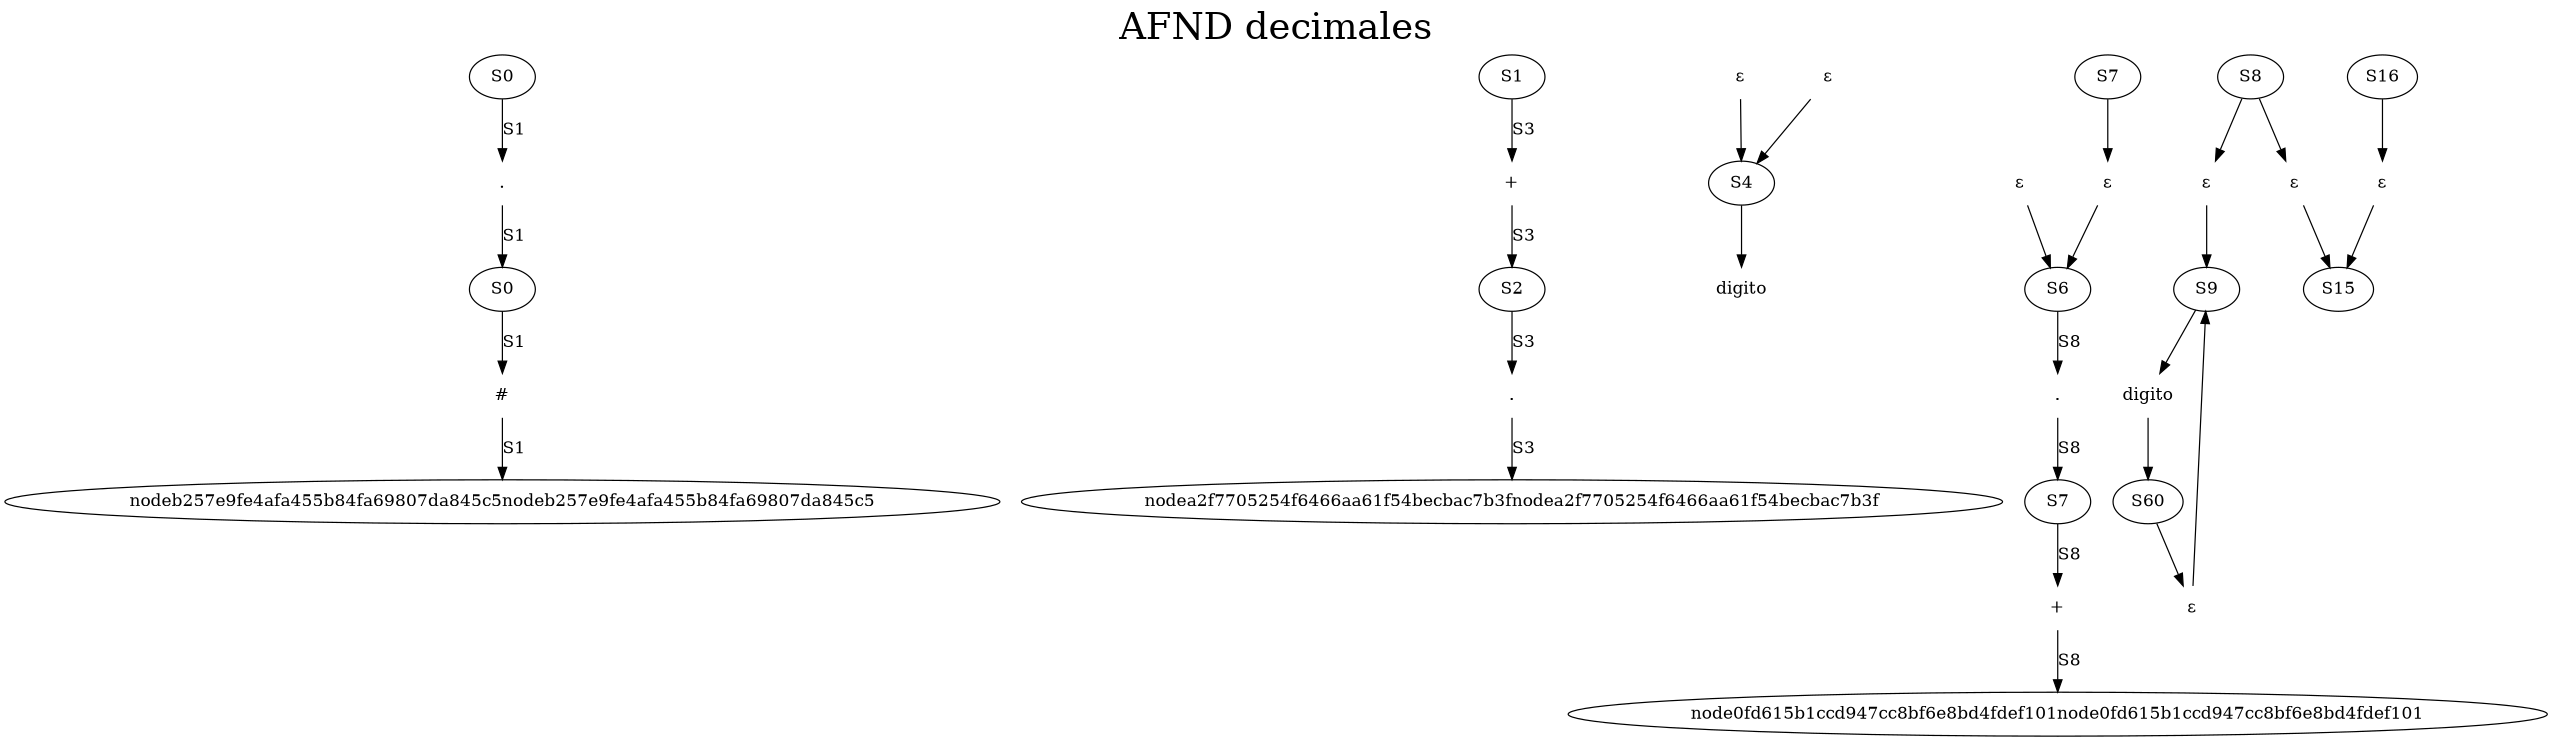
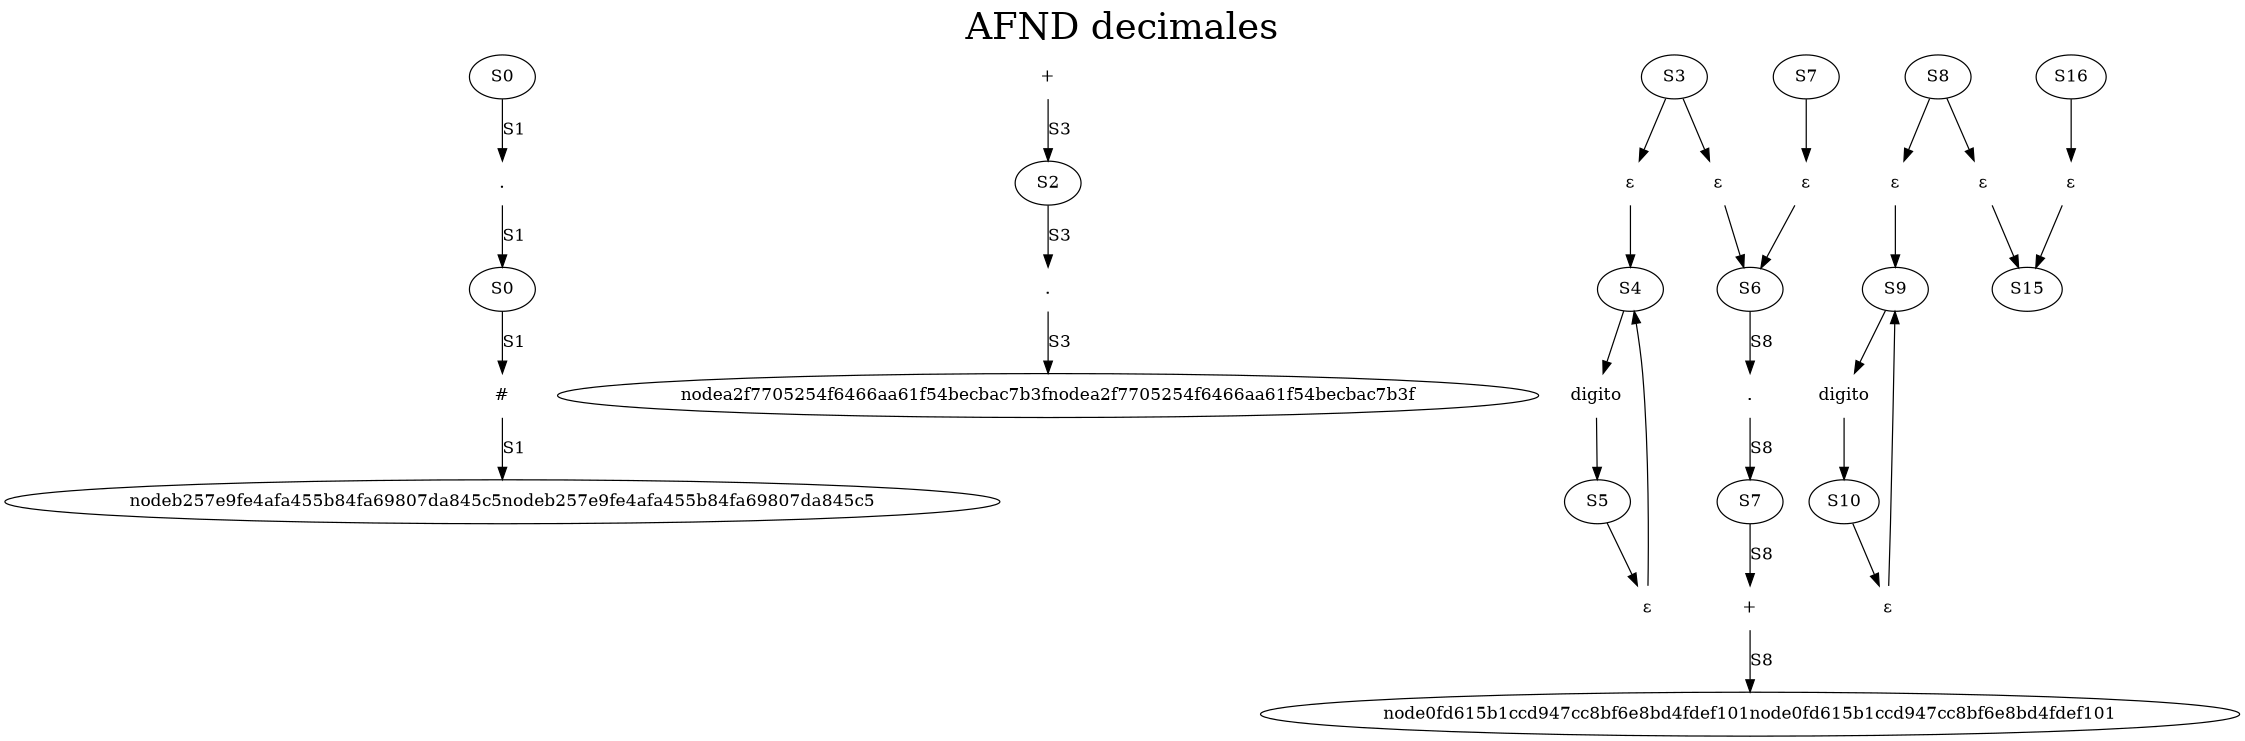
(1512, 77) -> none
none -> (1674, 77)
none -> (1597, 502)
(2148, 502) -> (1844, 502)
